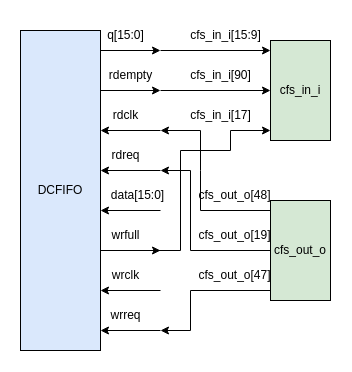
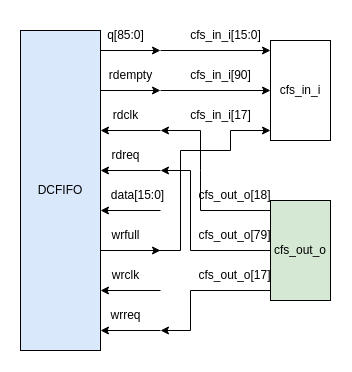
(126, 36) -> (126, 36)
(226, 36) -> (226, 36)
(301, 91) -> (301, 91)
(235, 196) -> (235, 196)
(235, 236) -> (235, 236)
(235, 276) -> (235, 276)
